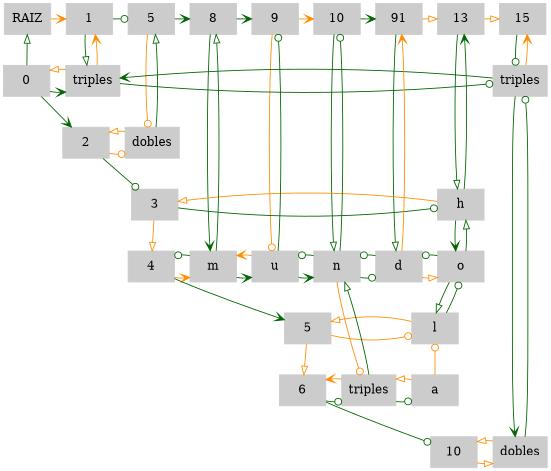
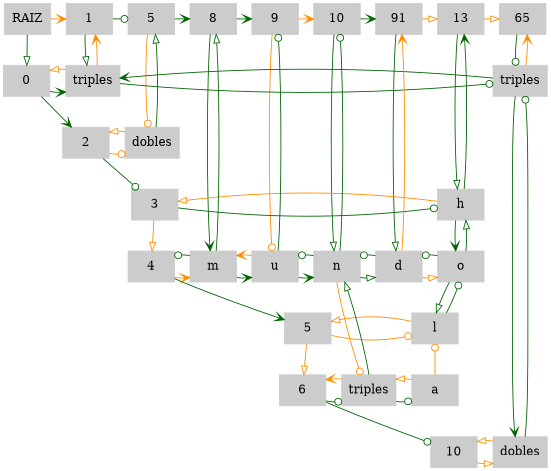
(523, 19) -> (523, 19)
(27, 54) -> (27, 46)
(364, 278) -> (364, 278)
